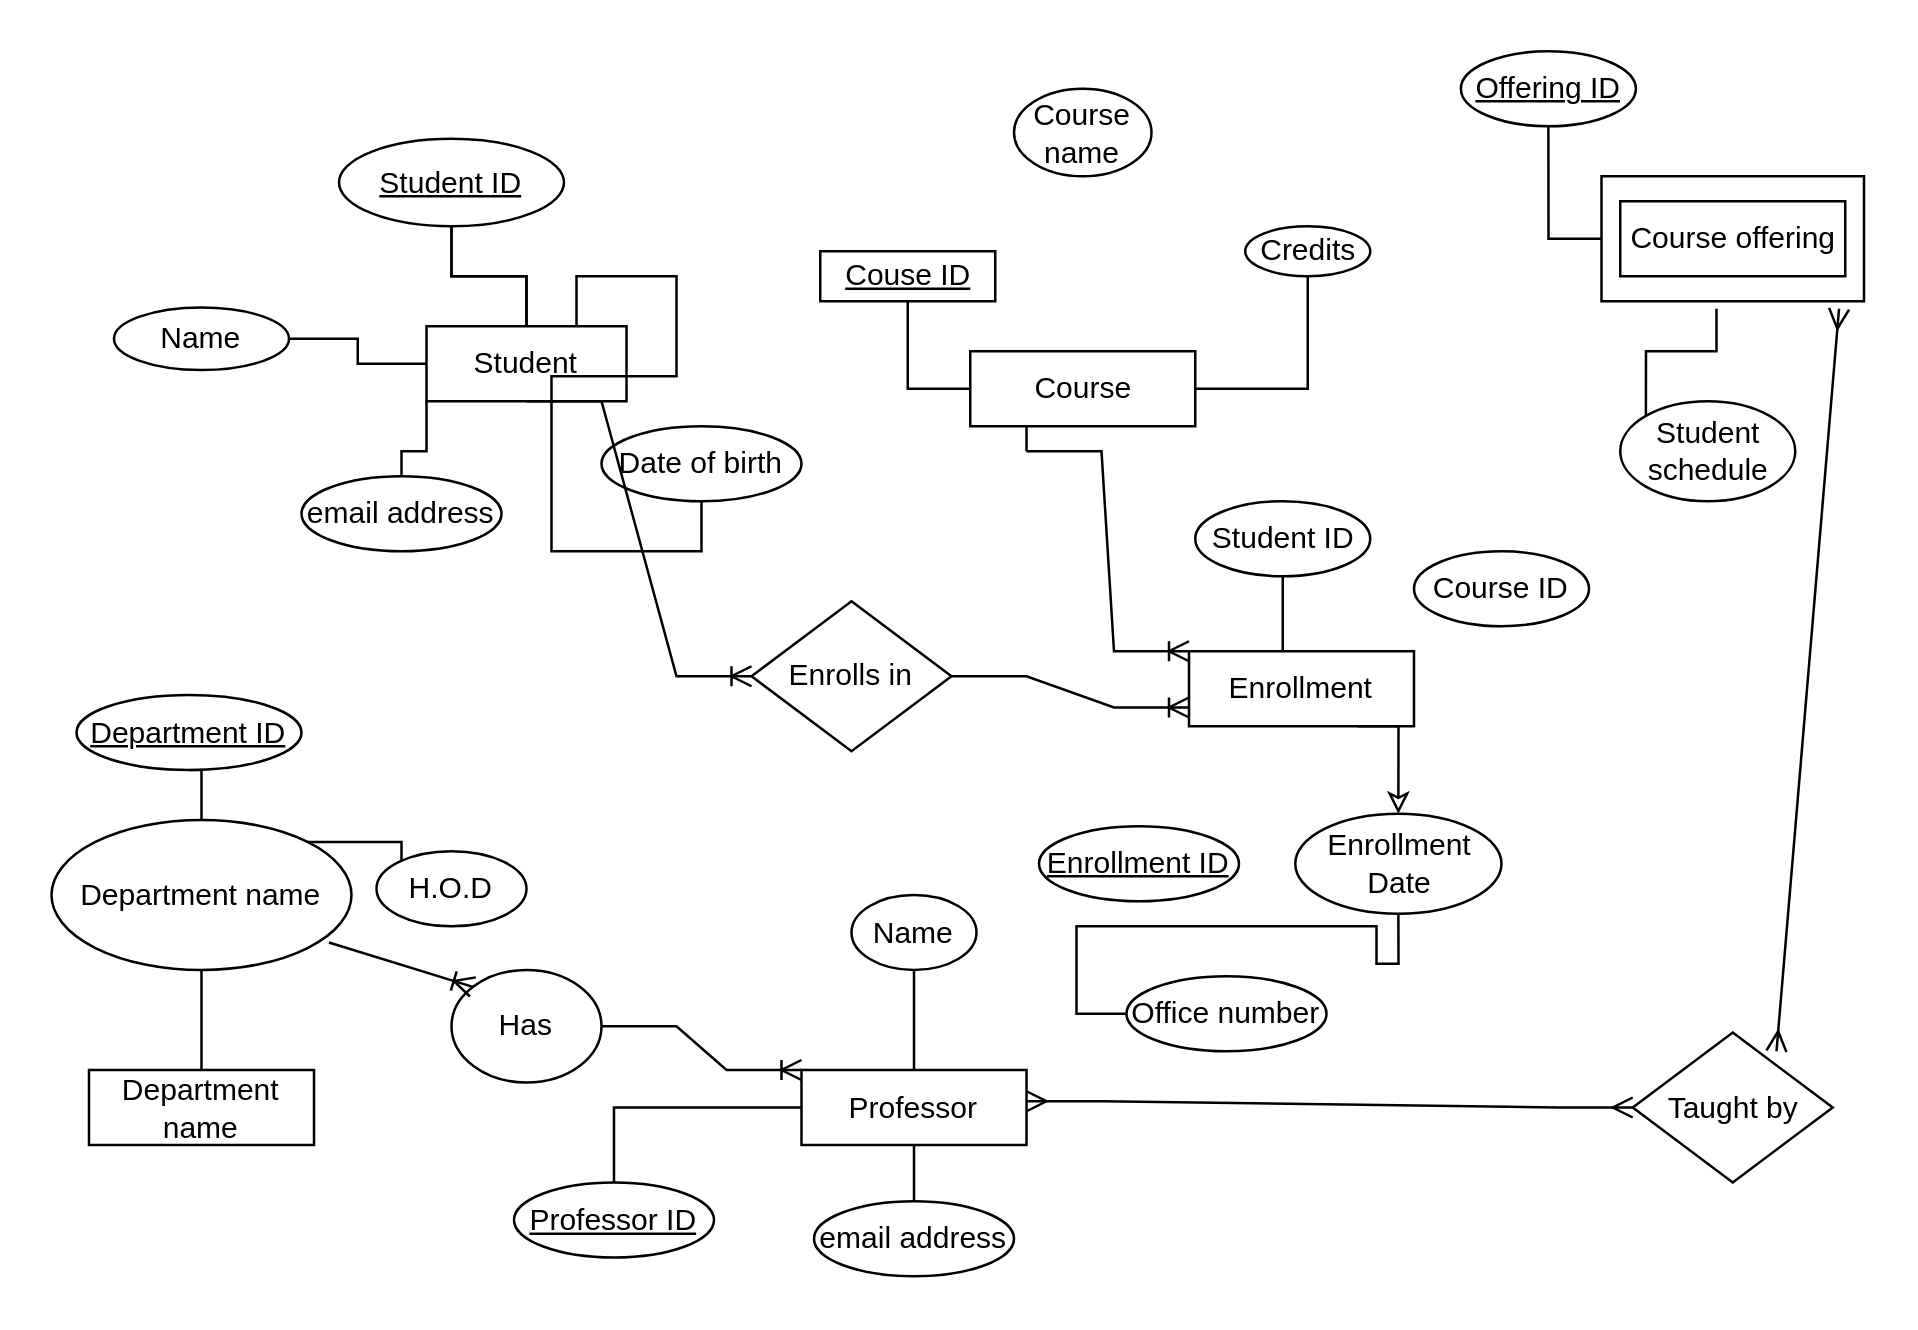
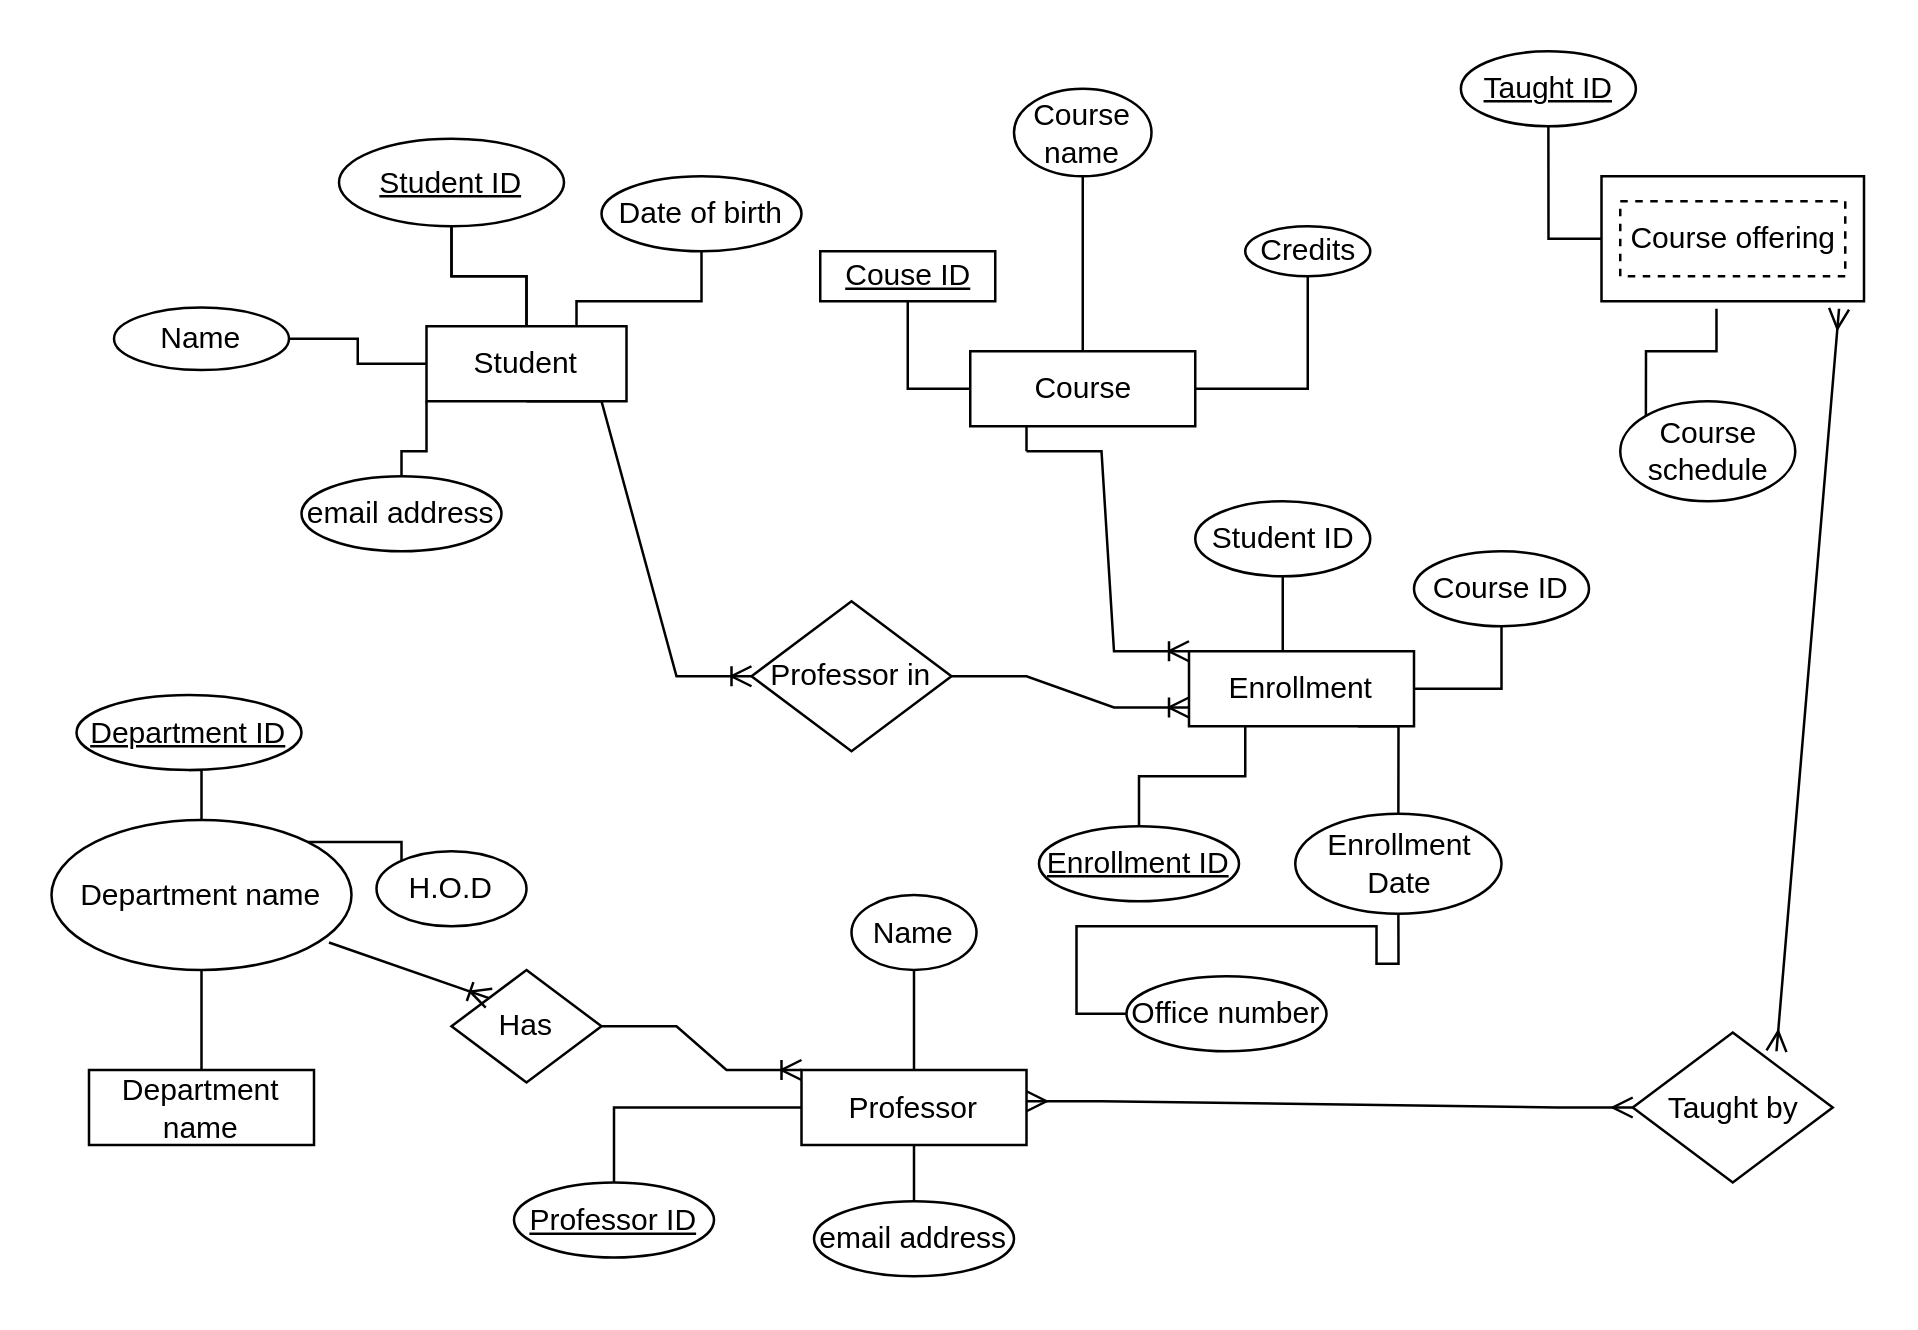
(1549, 89) -> (1549, 89)
(1733, 239) -> (1733, 239)
none -> (1083, 264)
(1709, 451) -> (1709, 451)
(701, 464) -> (701, 214)
(851, 676) -> (851, 676)
none -> (1488, 689)
none -> (1192, 776)
(1398, 795) -> (1398, 802)
(526, 1026) -> (526, 1026)
